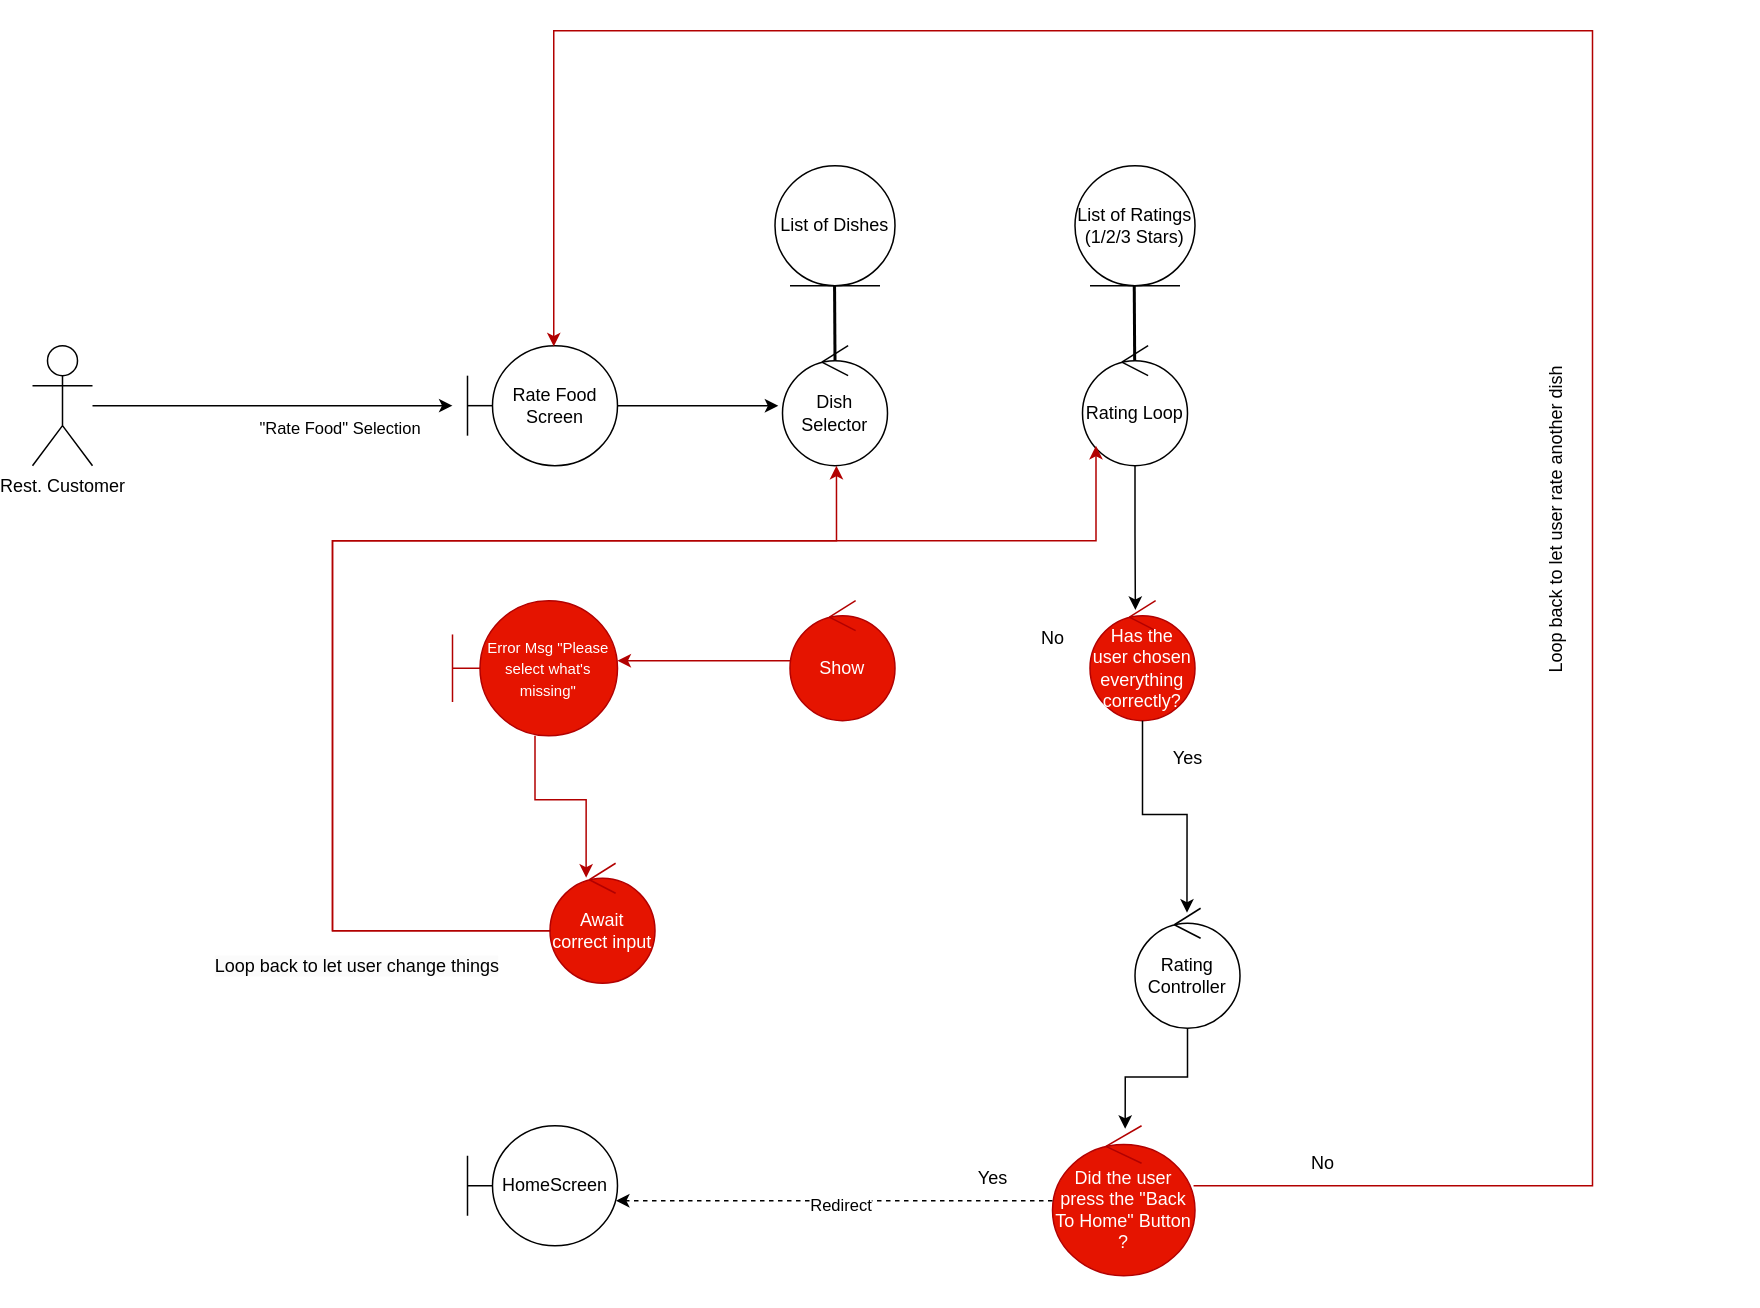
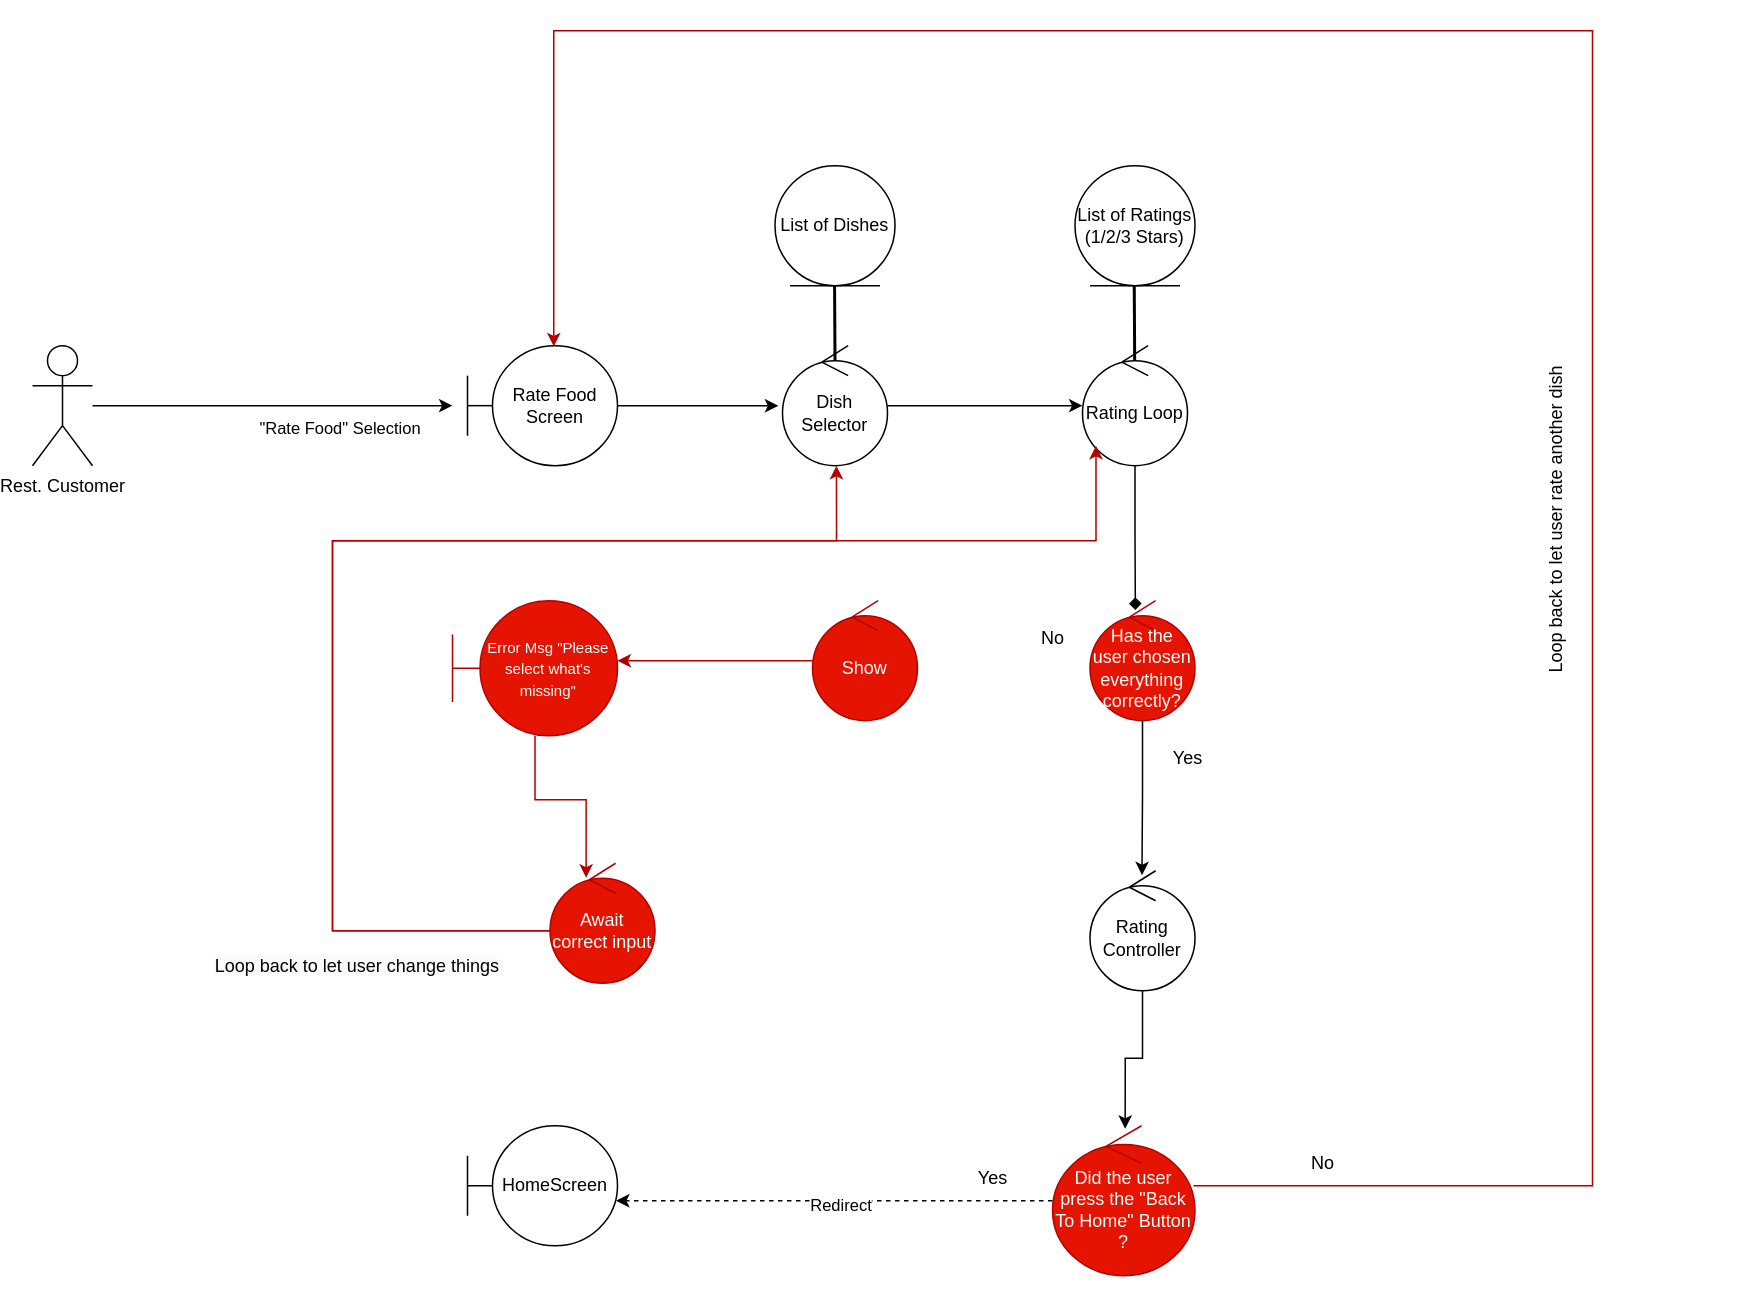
none -> (979, 406)
(1135, 598) -> (1135, 597)
(842, 661) -> (865, 661)
(1187, 968) -> (1142, 931)
